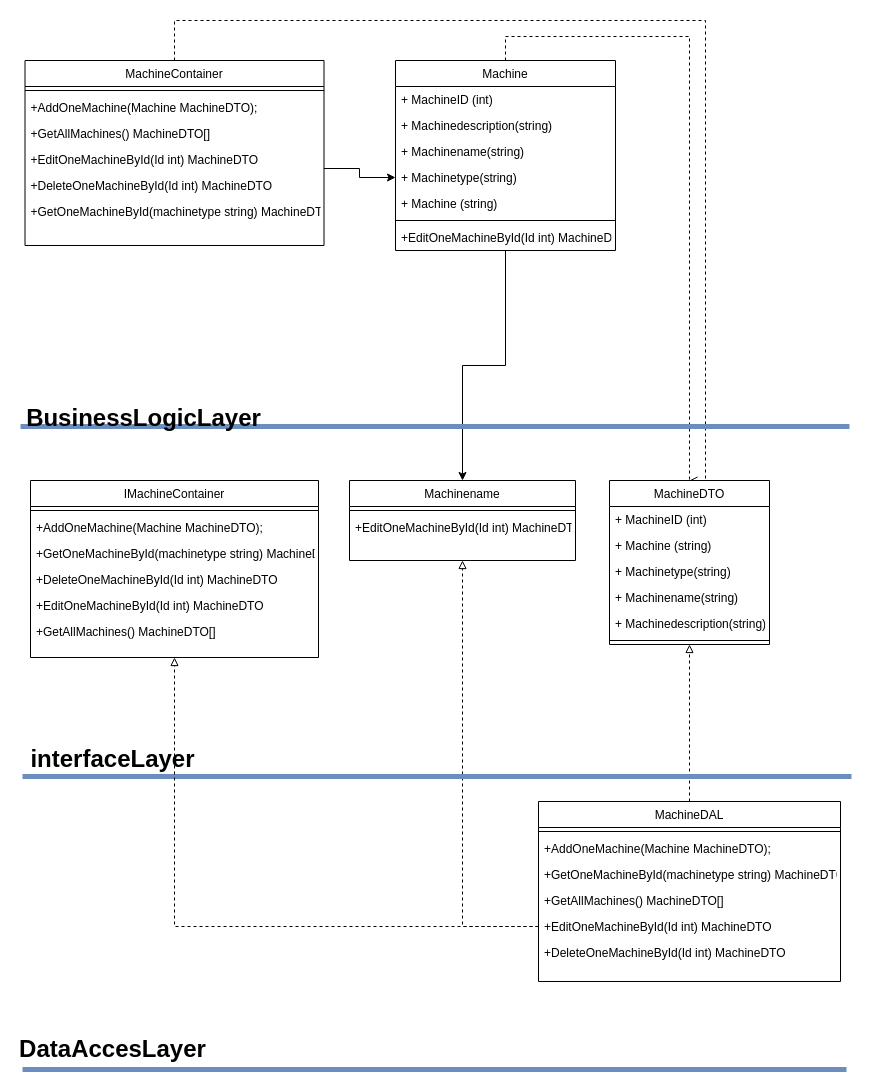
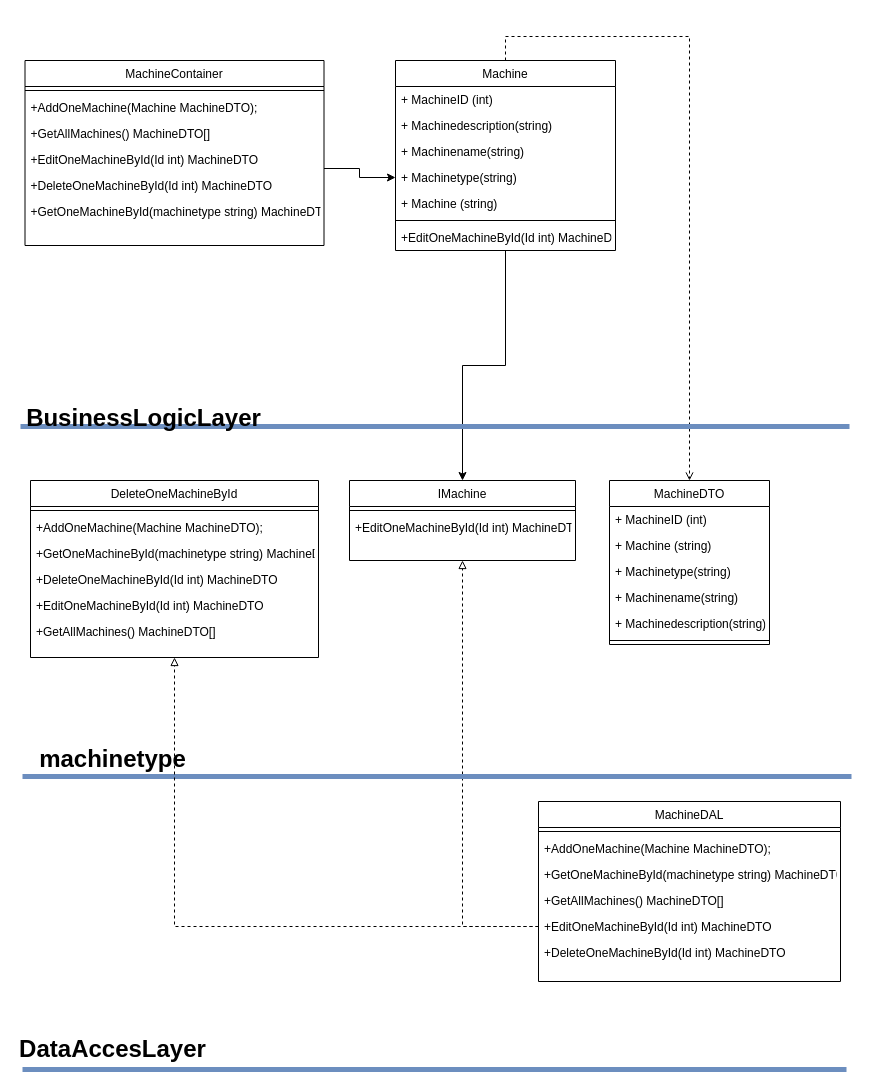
(649, 21) -> none
(690, 476) -> (690, 474)
(174, 494) -> (174, 494)
(462, 494) -> (462, 494)
(690, 727) -> none
(113, 760) -> (113, 760)
